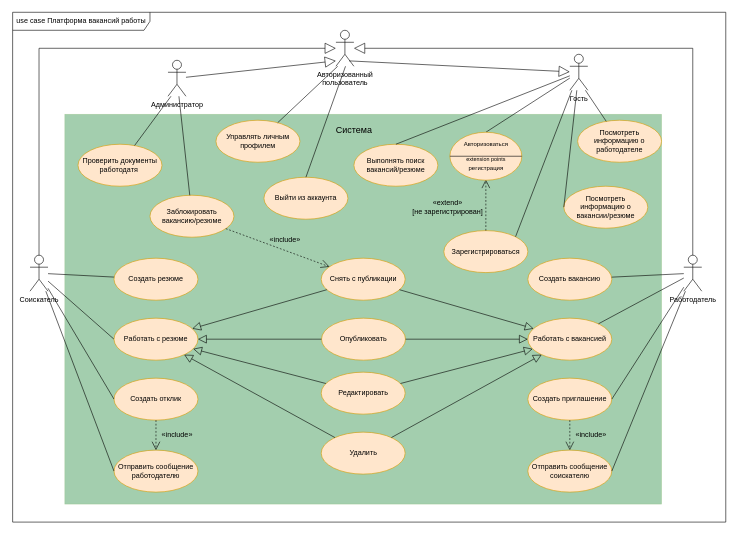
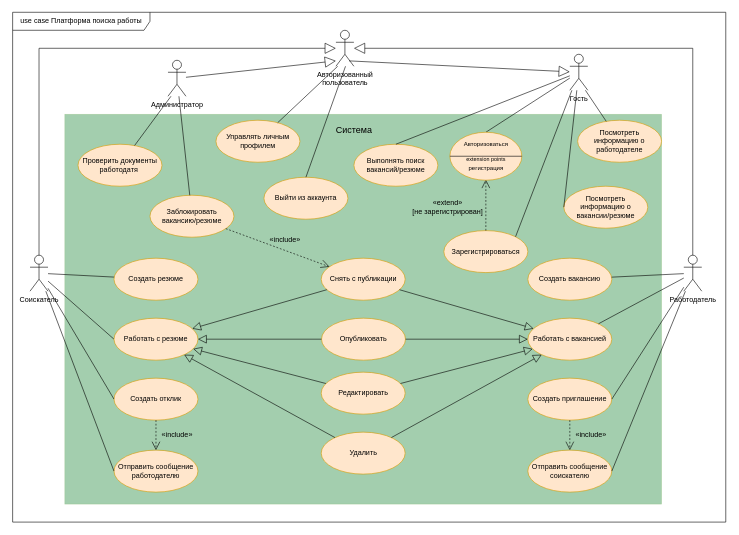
(81, 21) -> (81, 21)
